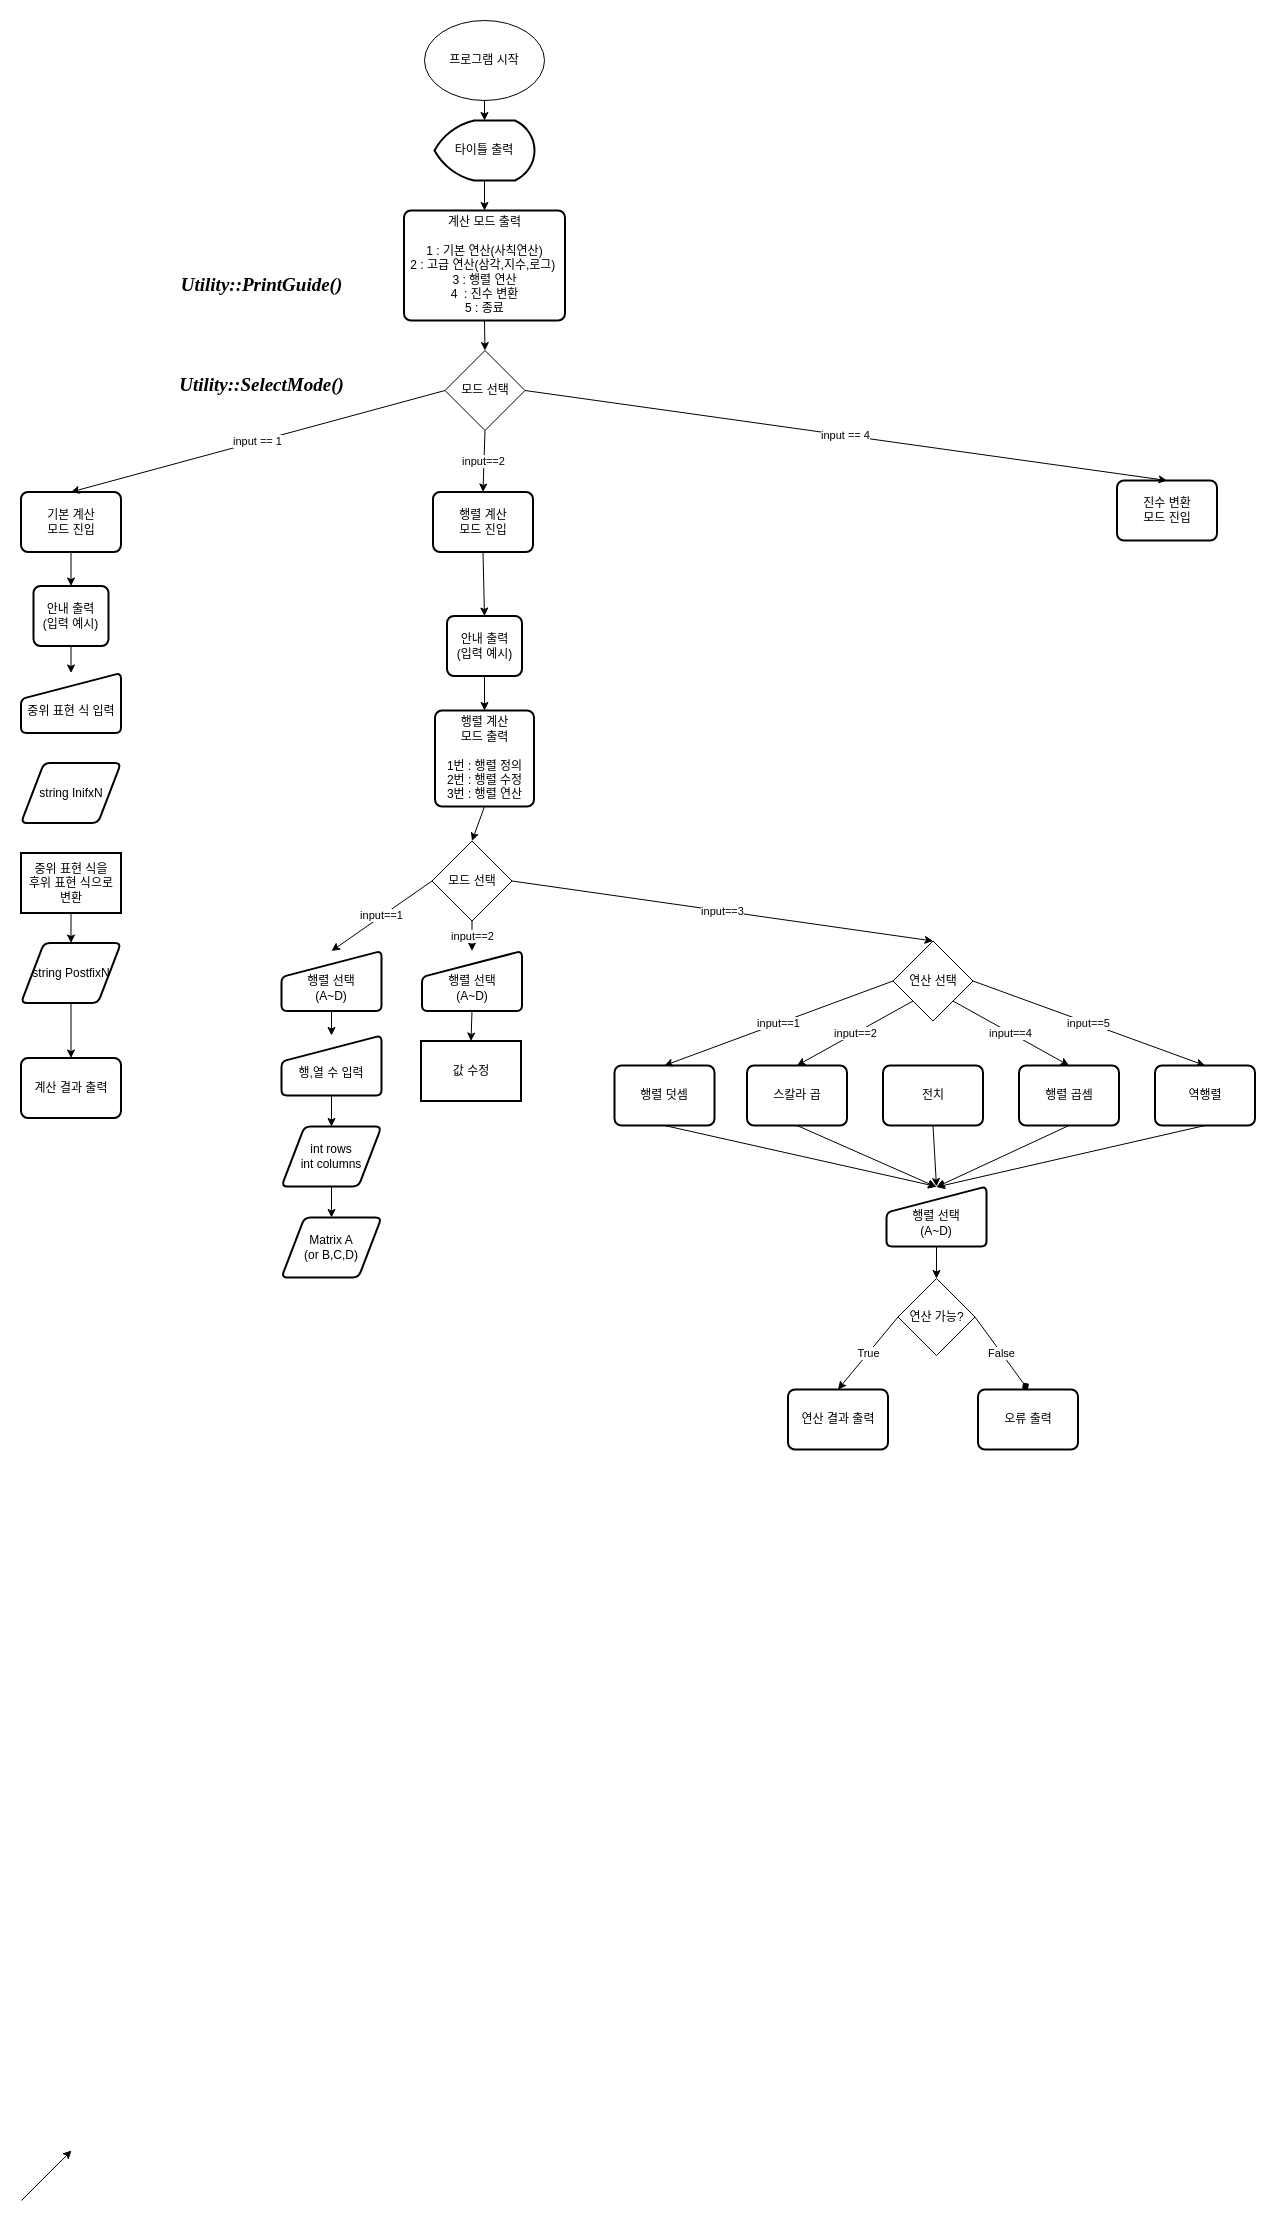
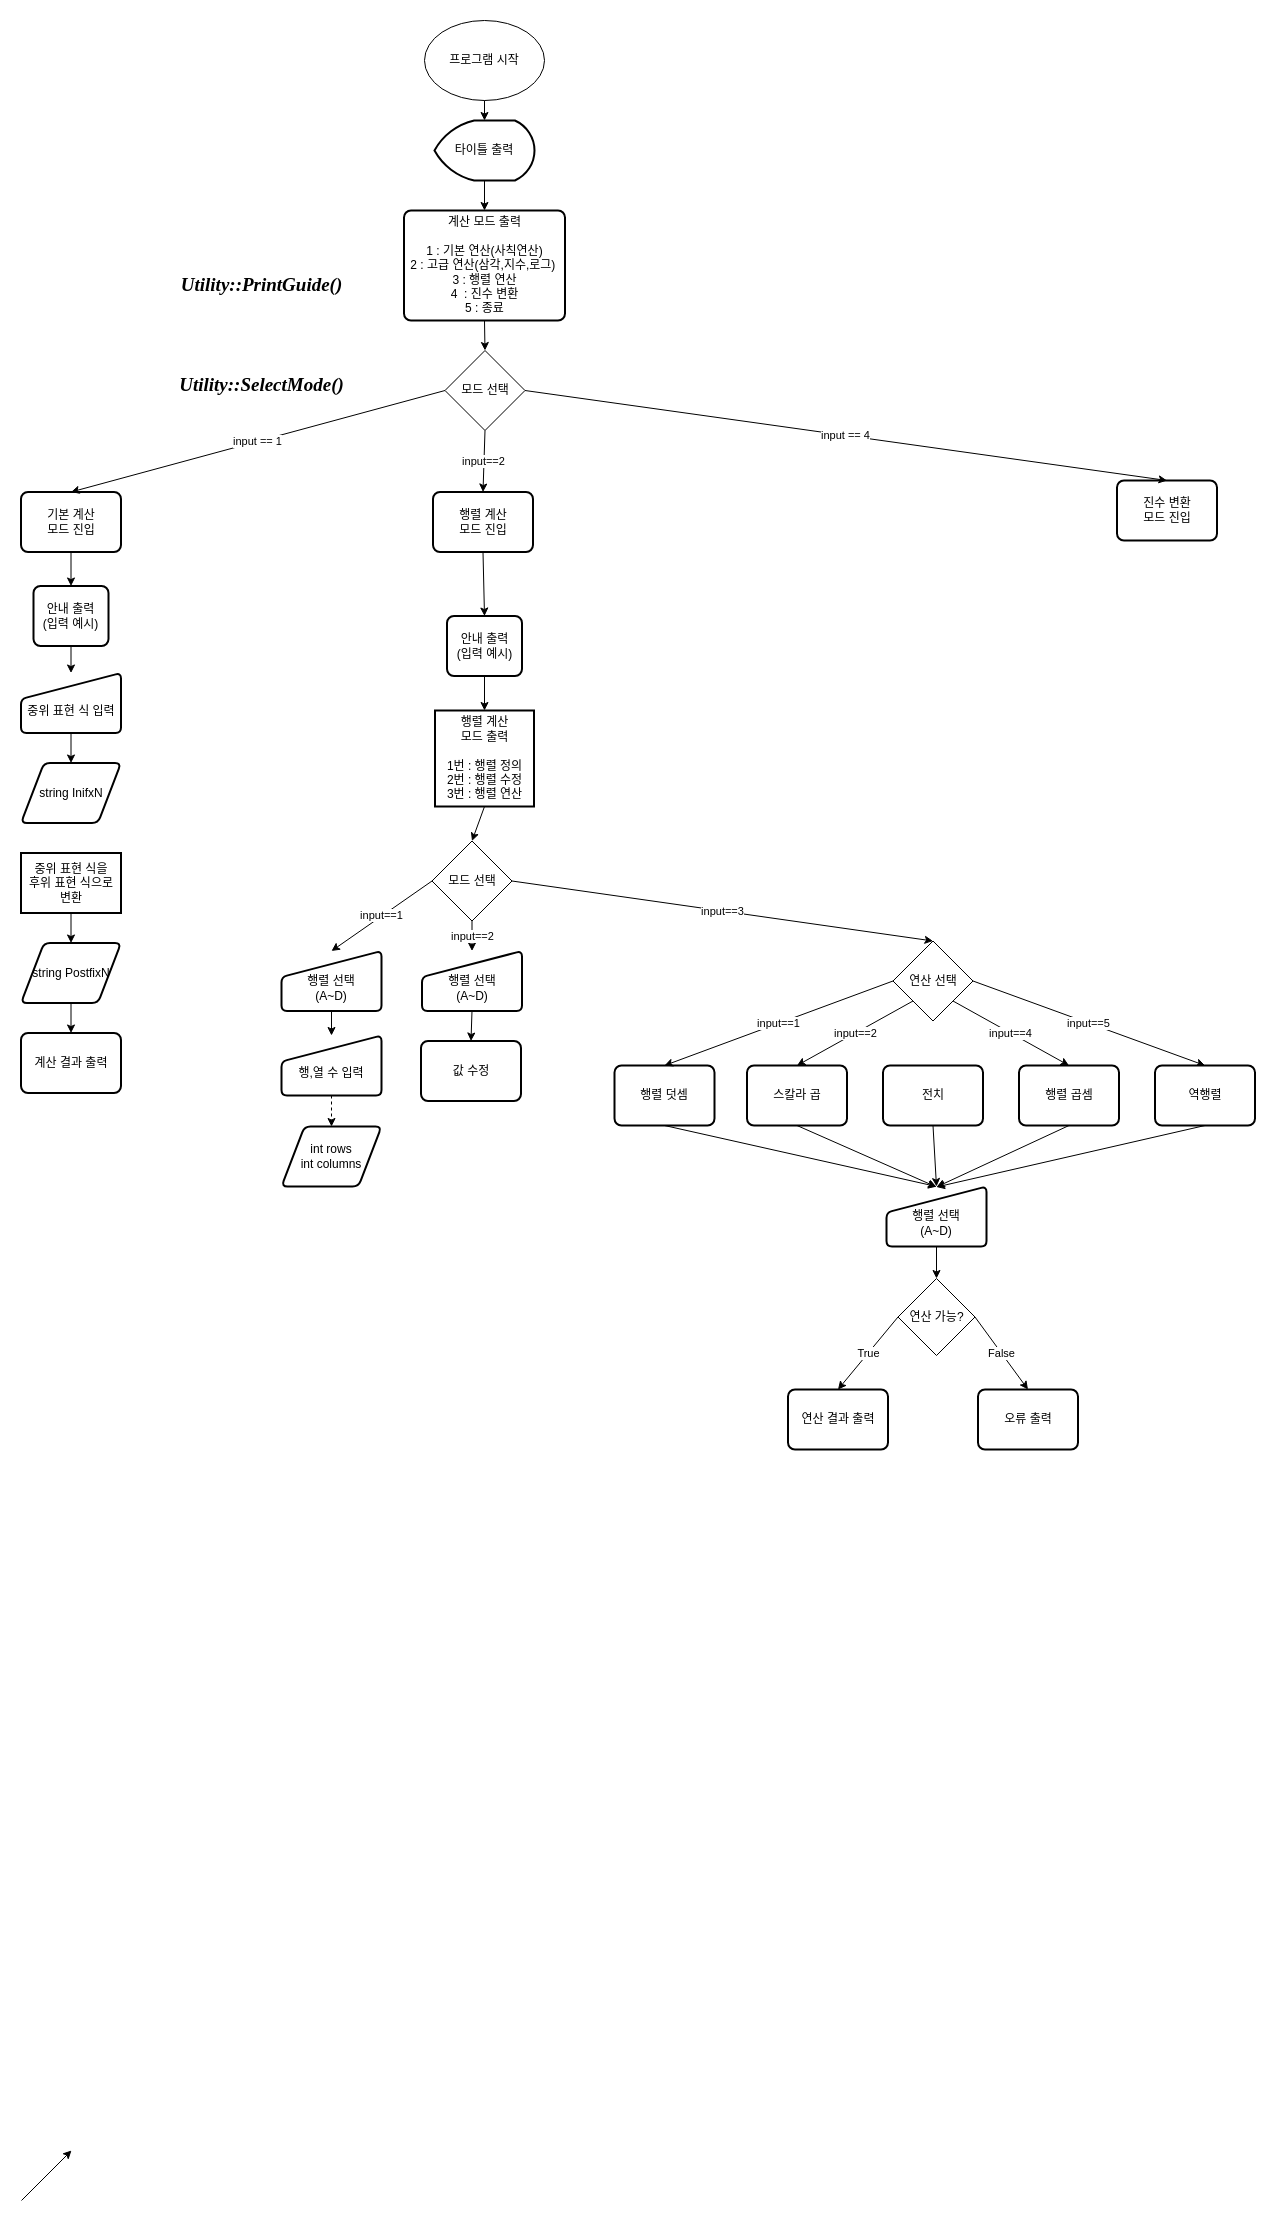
none -> (71, 744)
(485, 759) -> (485, 759)
(471, 1071) -> (471, 1071)
(71, 1088) -> (71, 1063)
(332, 1108) -> (332, 1108)
(332, 1199) -> none
(332, 1248) -> none
(1023, 1382) -> (1023, 1383)
